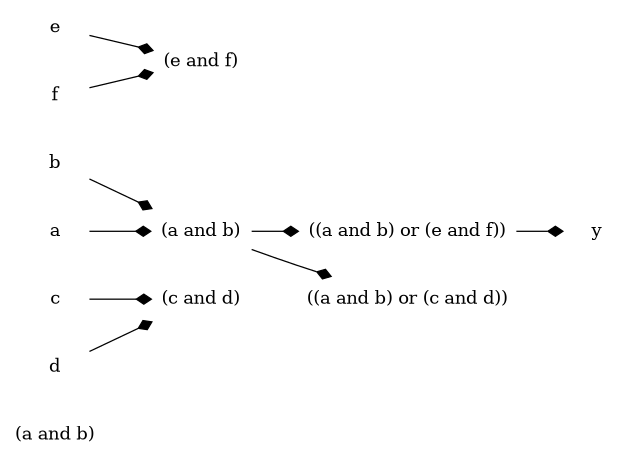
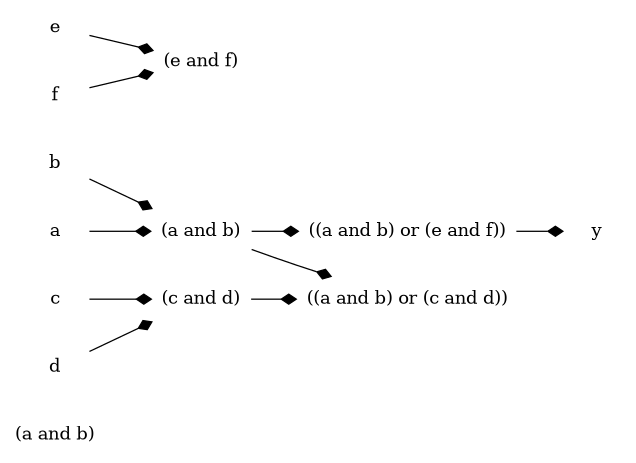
none -> (266, 299)
